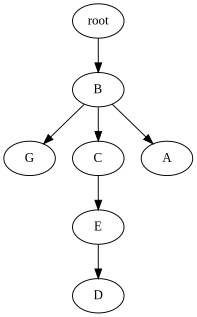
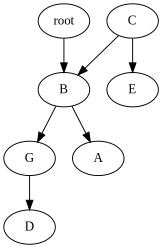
(98, 119) -> (102, 52)
(98, 257) -> (30, 188)
